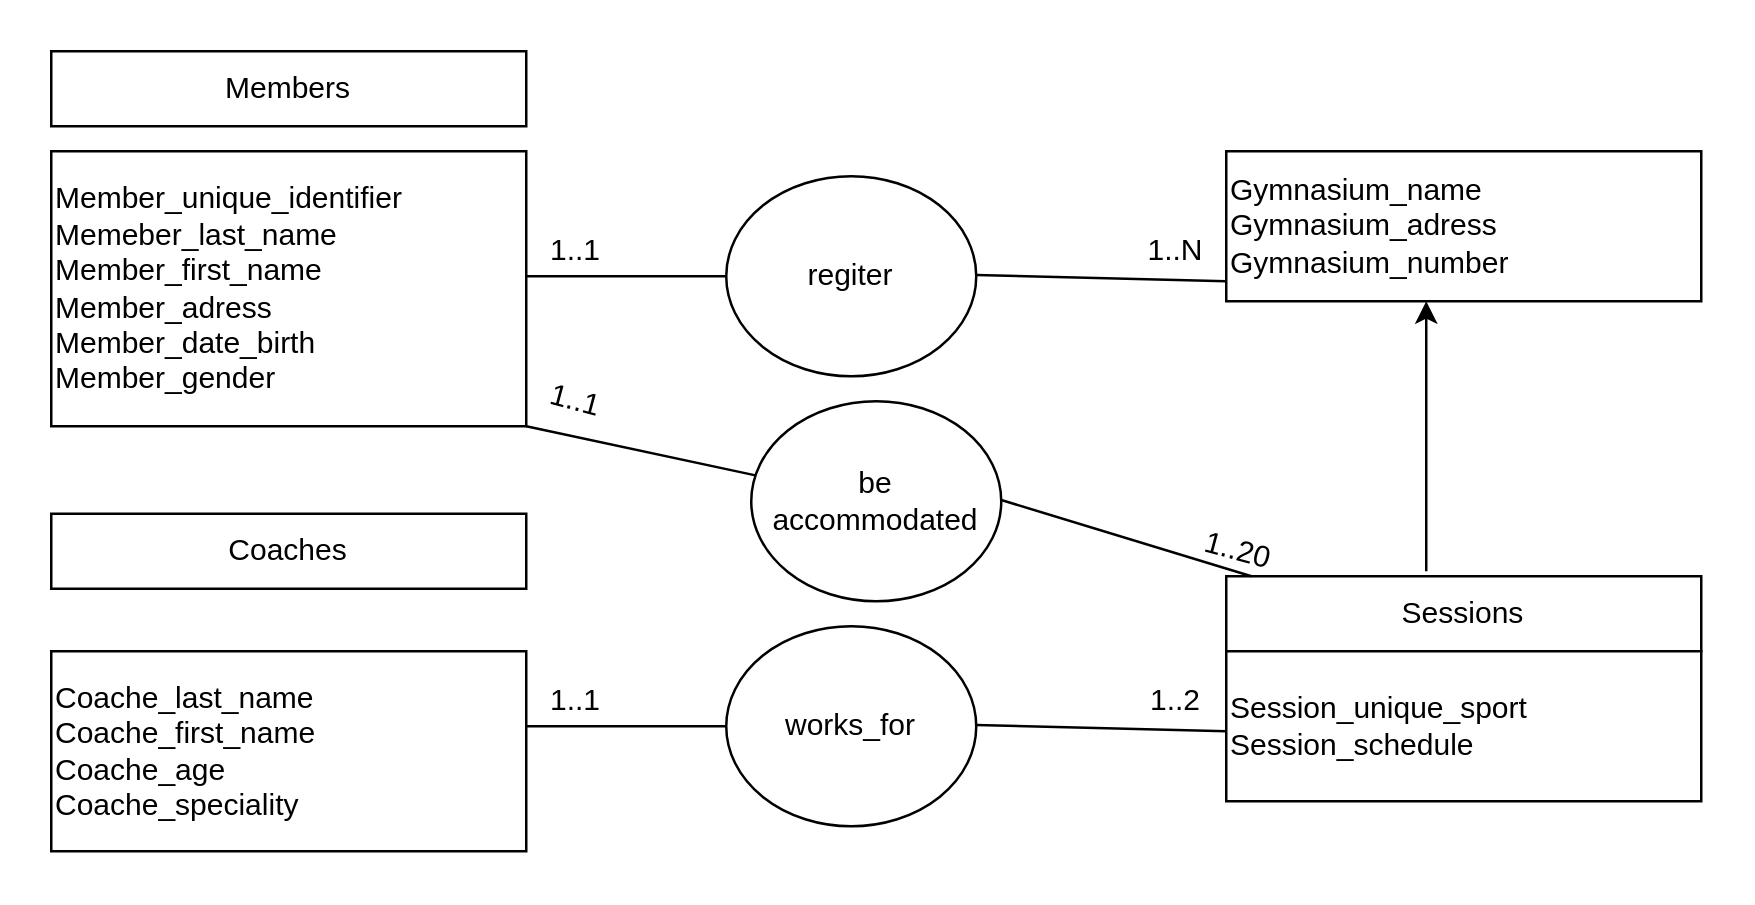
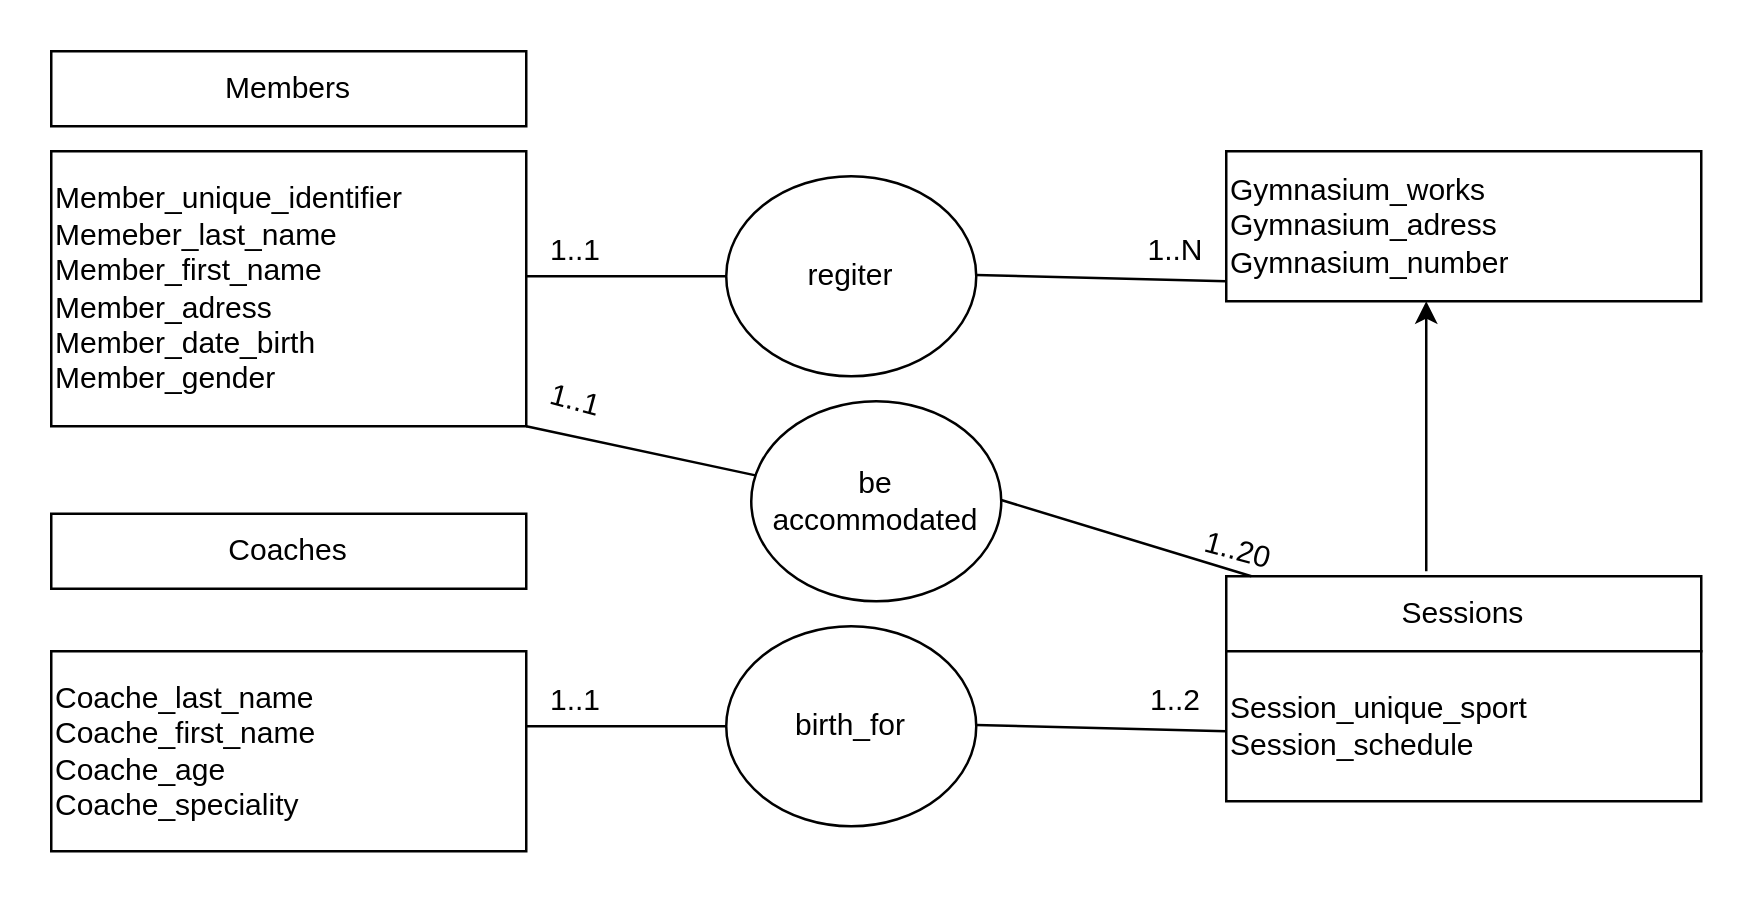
(1362, 226) -> (1362, 226)
(851, 726) -> (851, 726)
